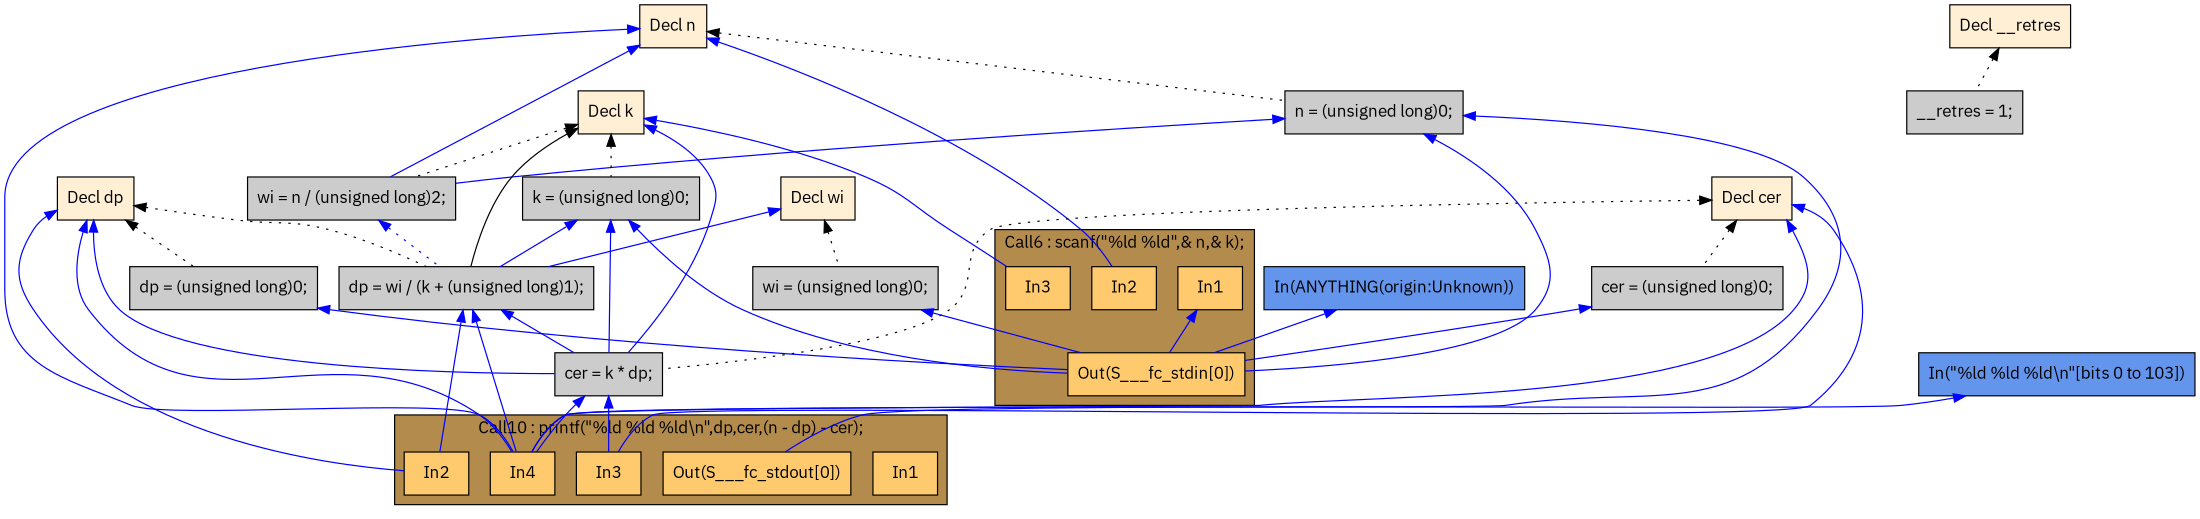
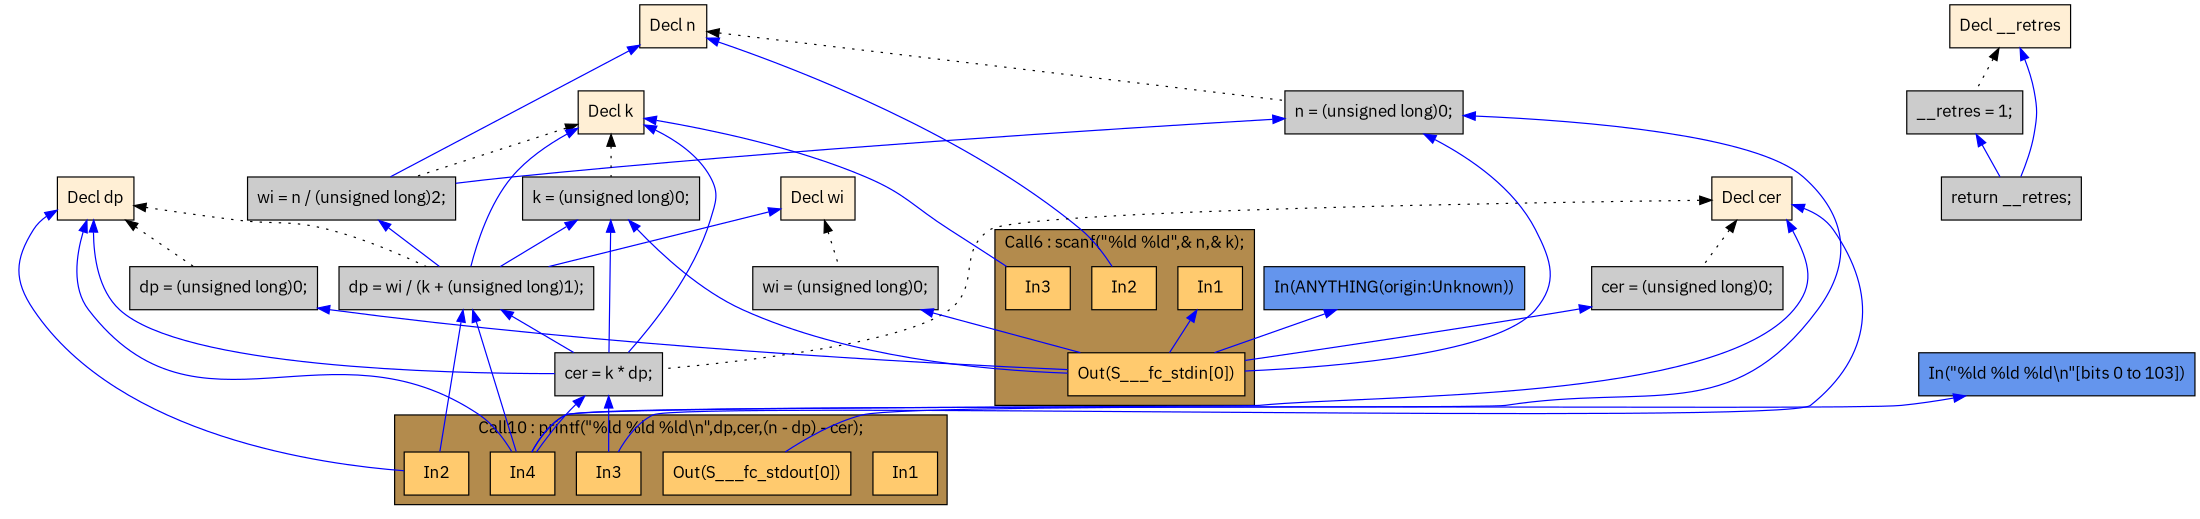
(503, 189) -> (503, 189)
none -> (2011, 199)
(5, 201) -> none
(414, 247) -> (414, 247)
